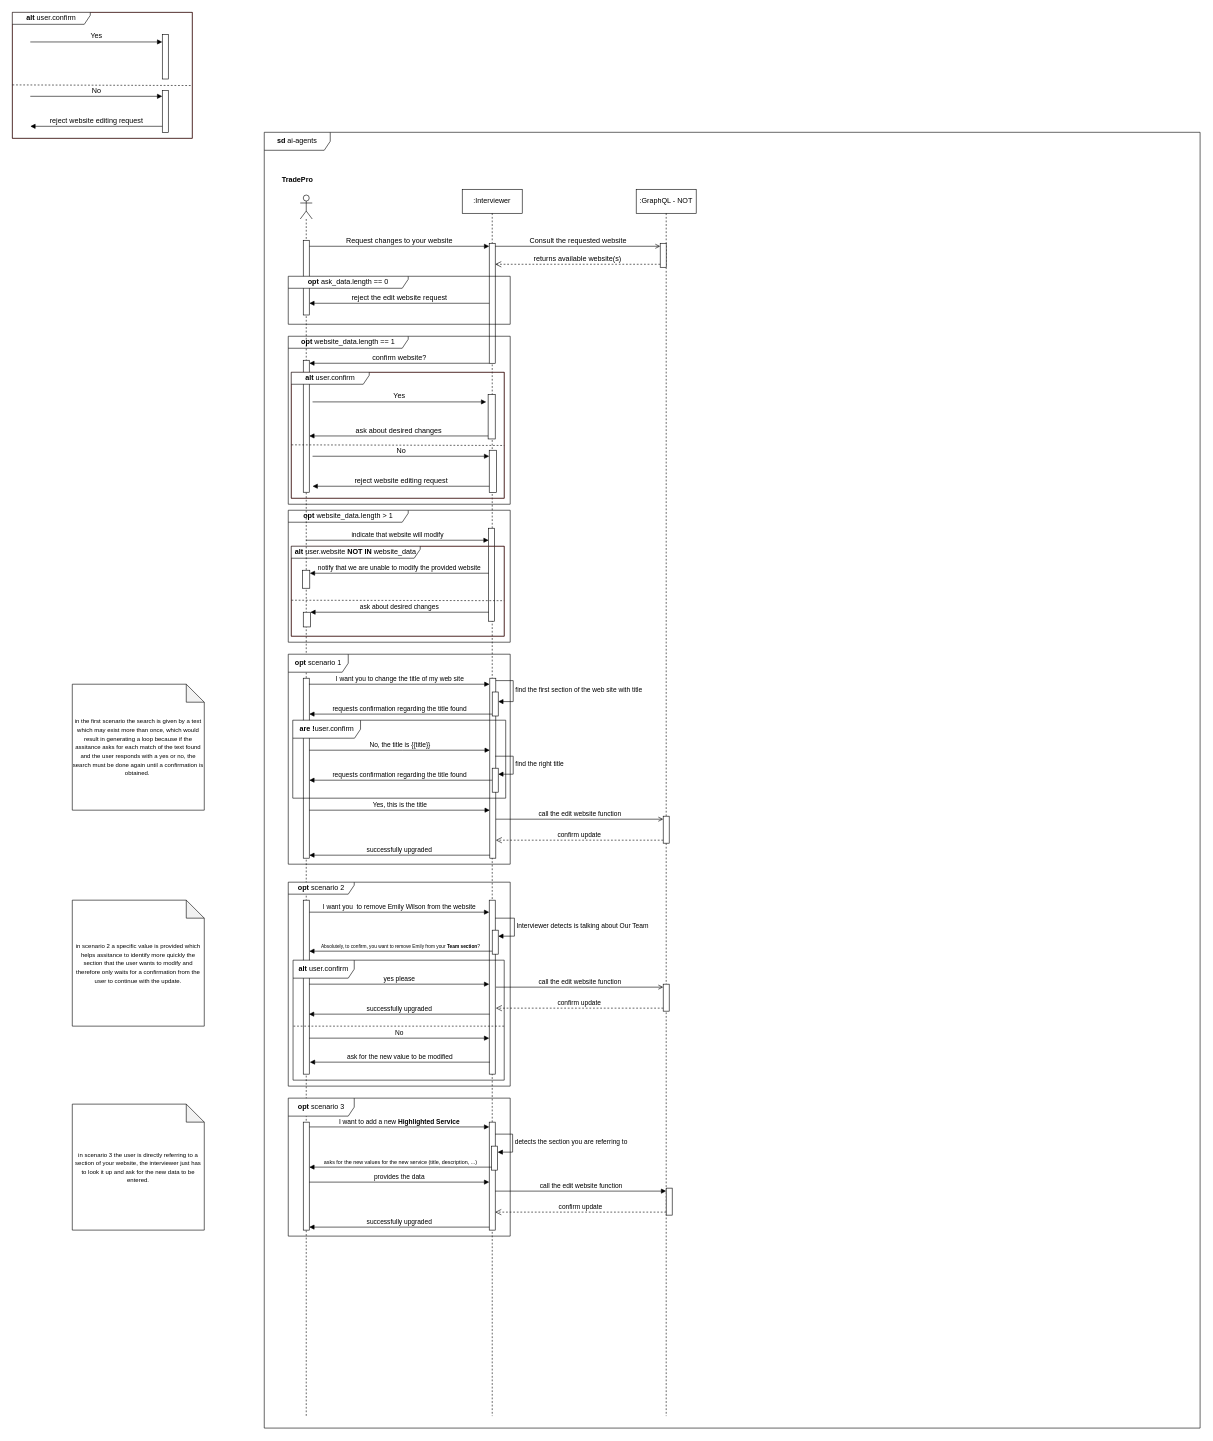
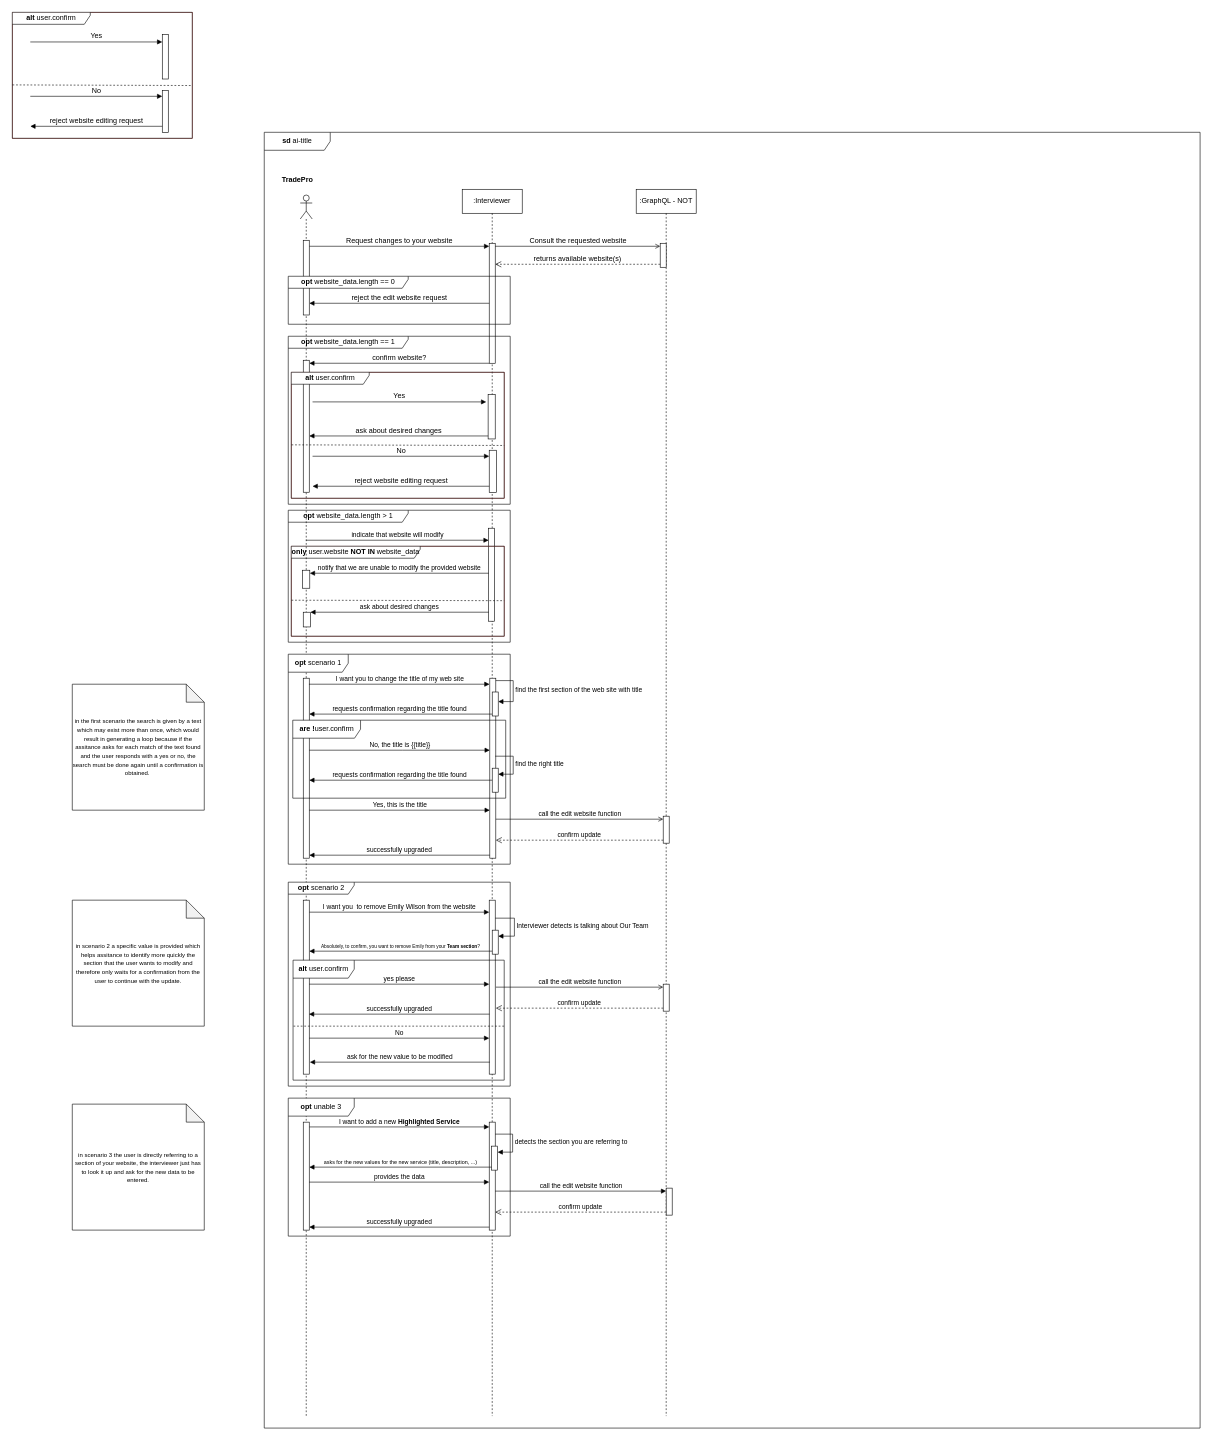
(297, 141) -> (297, 141)
(348, 282) -> (348, 282)
(356, 552) -> (356, 552)
(321, 1107) -> (321, 1107)
